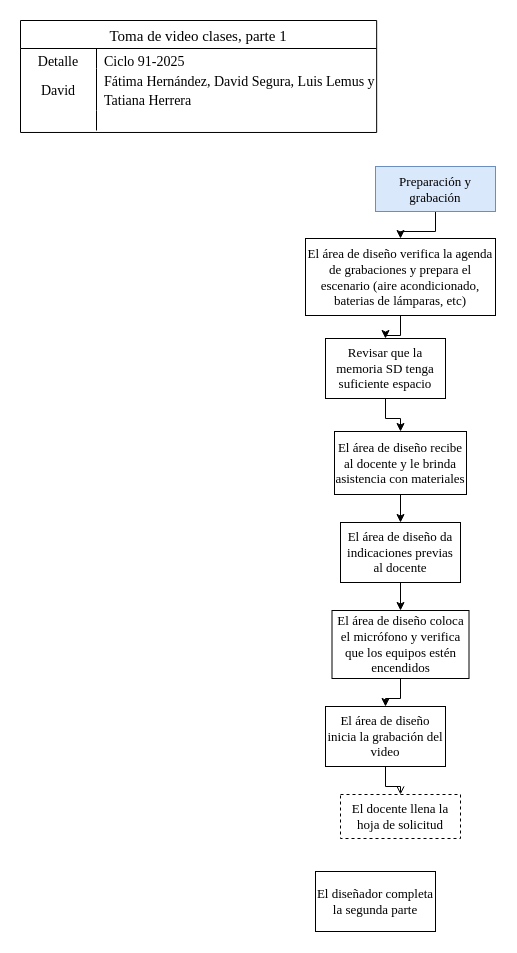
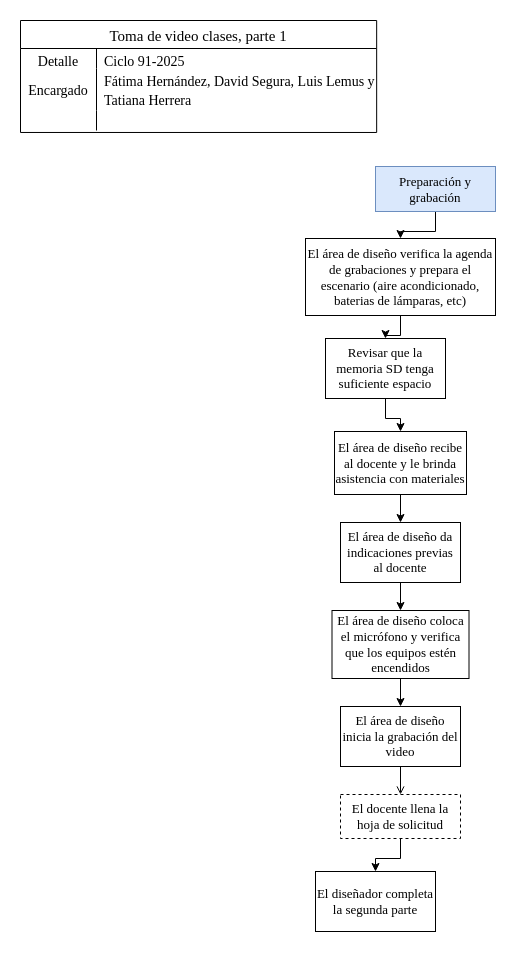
(59, 90) -> (59, 90)
(386, 737) -> (401, 737)
none -> (396, 859)
